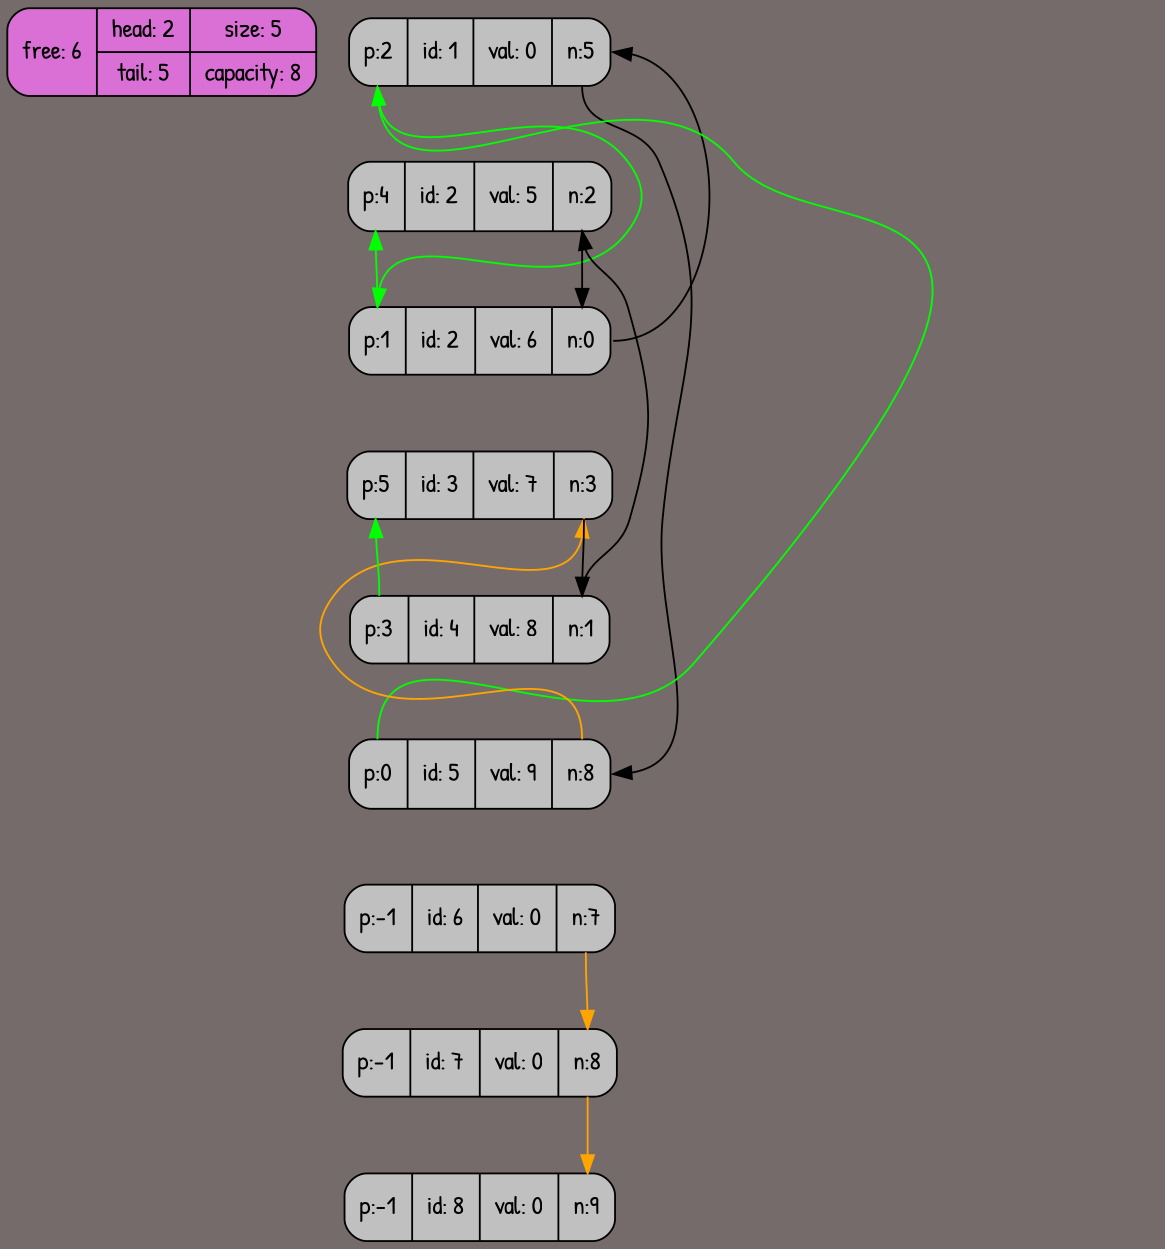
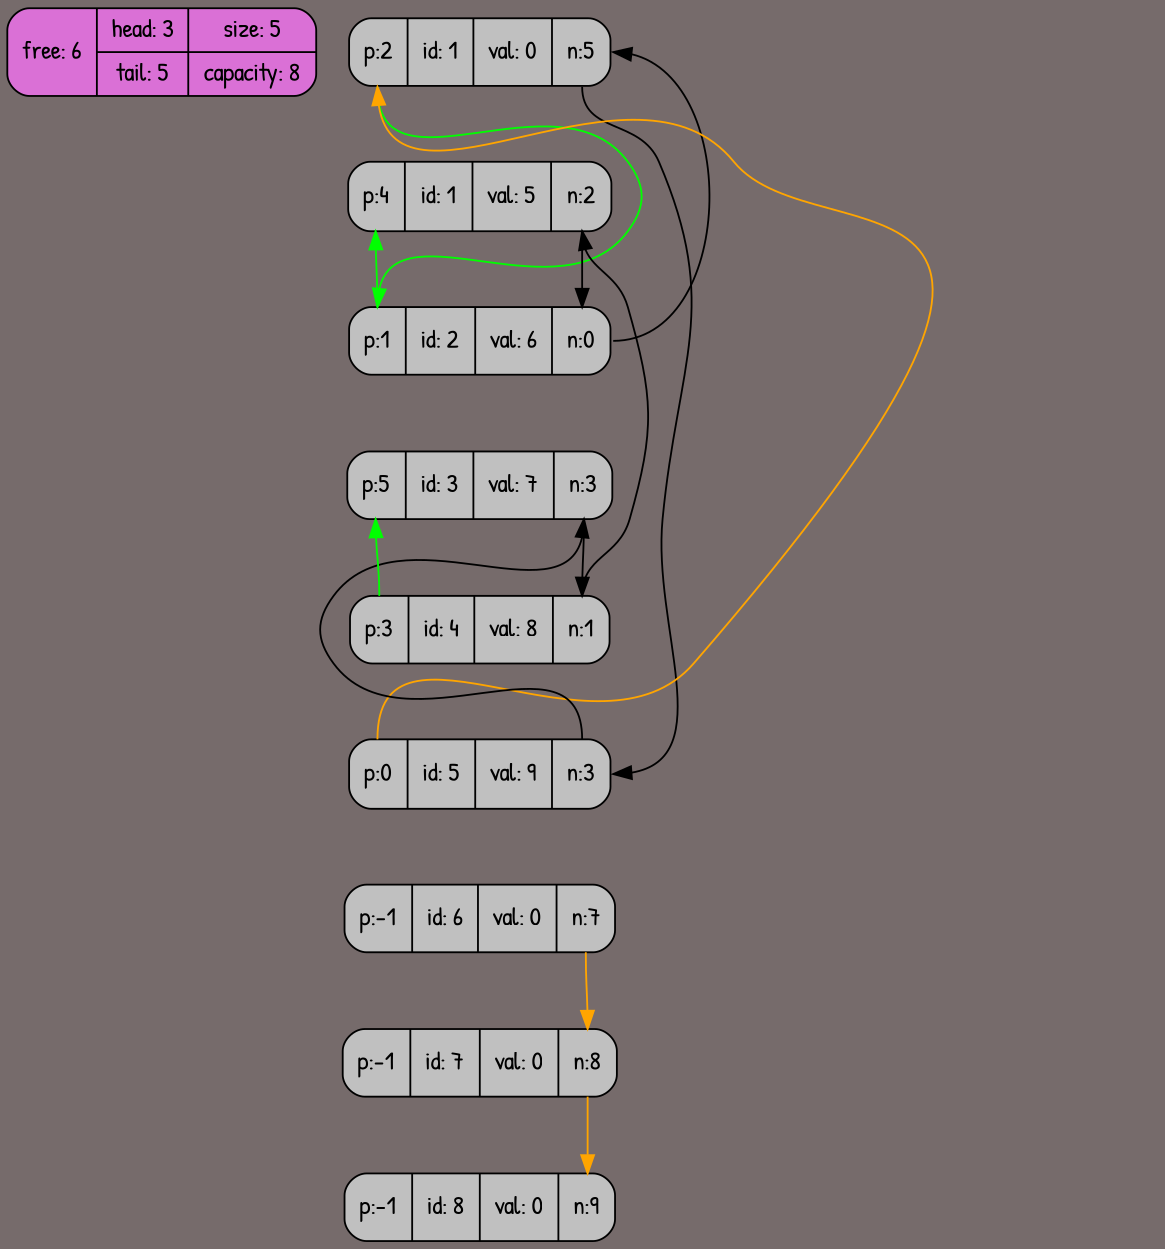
(143, 29) -> (143, 29)
(440, 196) -> (439, 196)
(908, 372) -> (908, 372)
(321, 638) -> (321, 638)
(581, 773) -> (581, 773)
